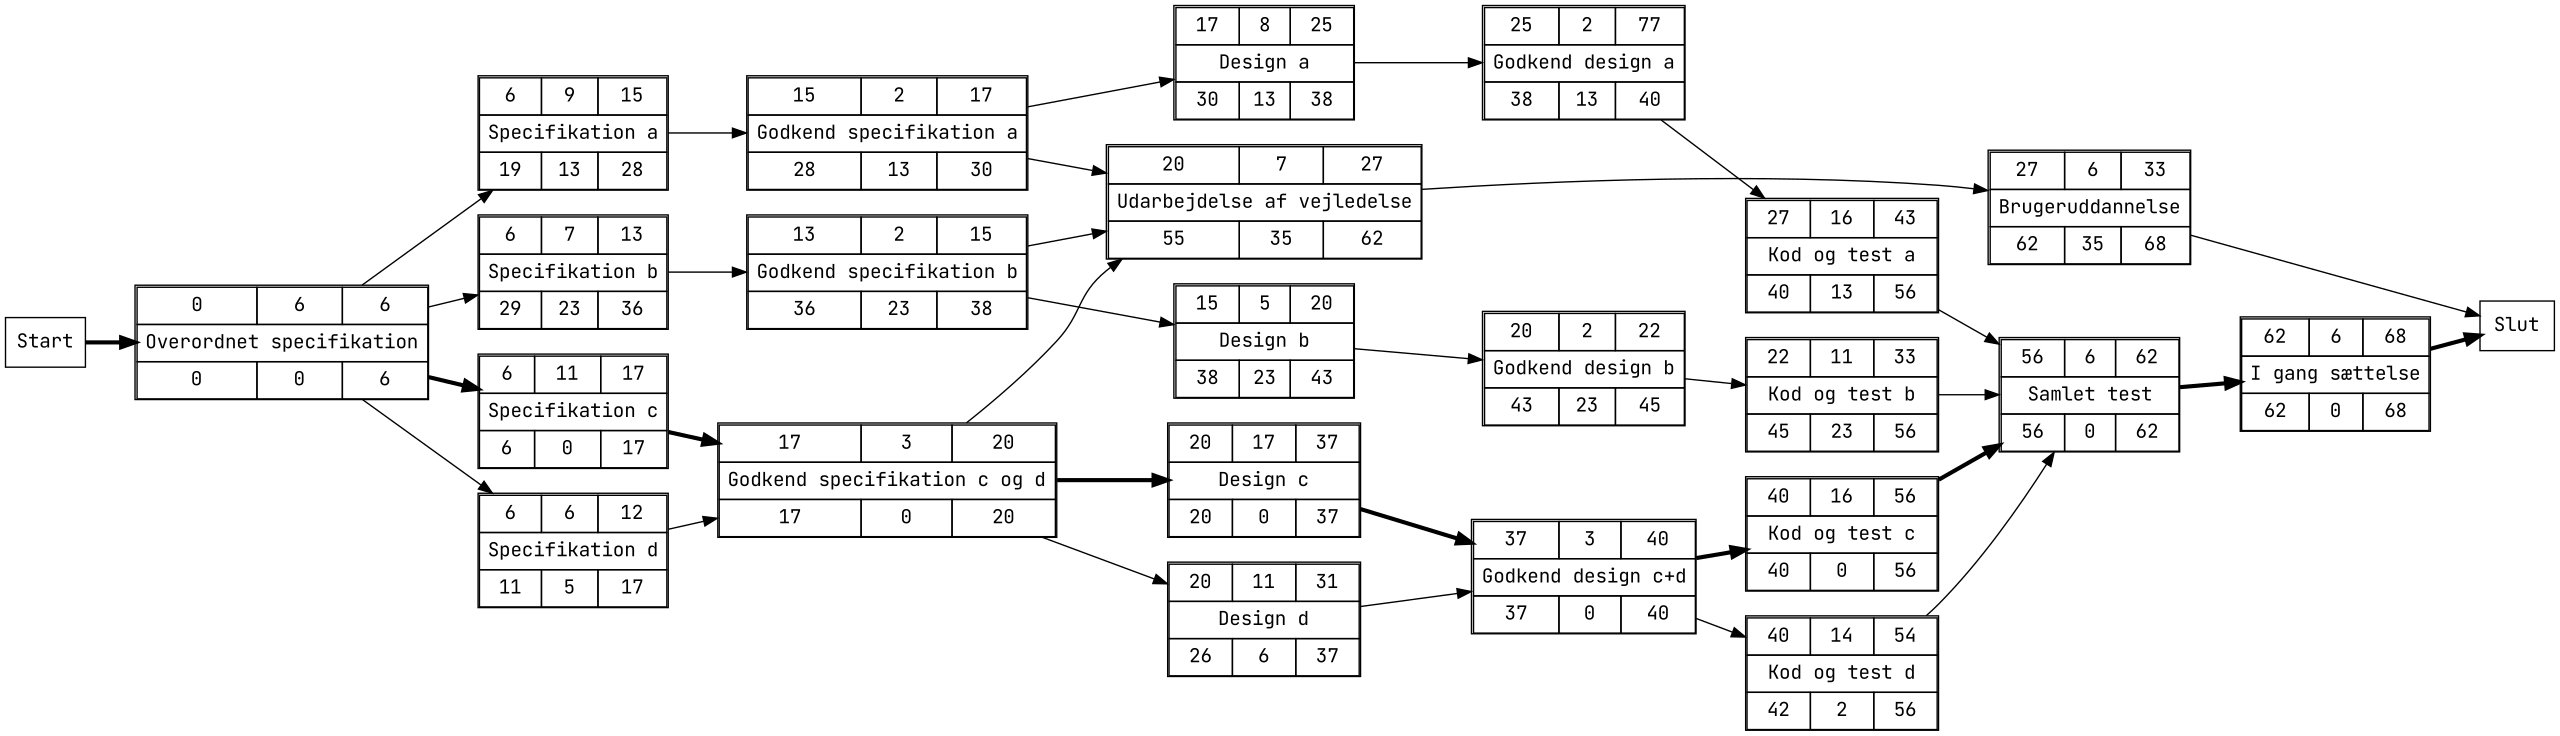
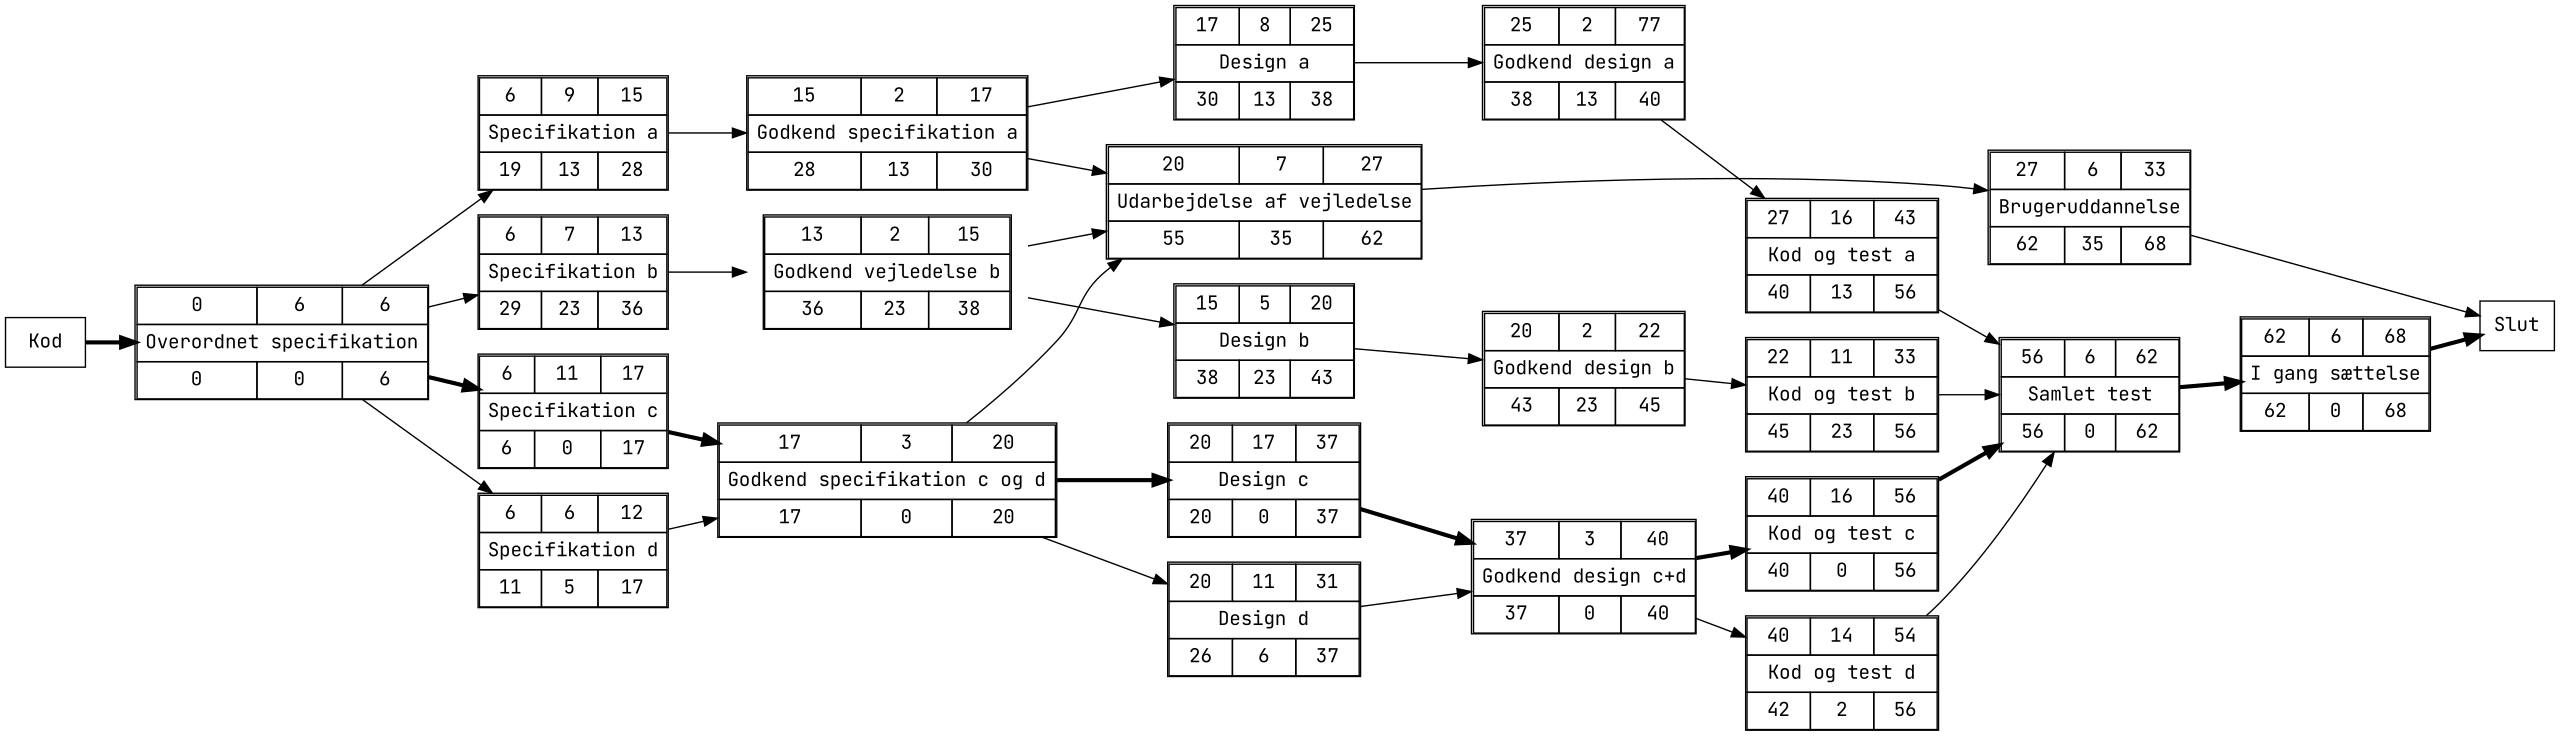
(887, 272) -> (887, 272)
(45, 342) -> (45, 342)
